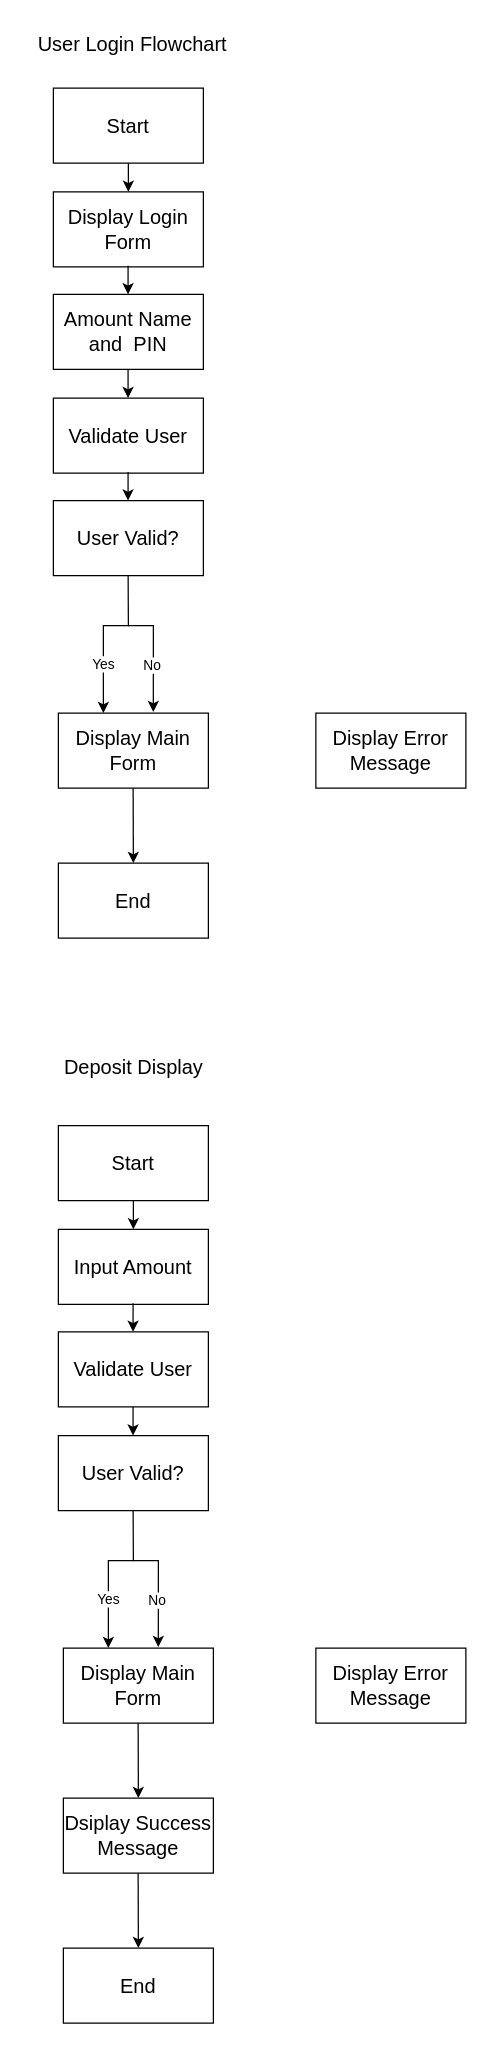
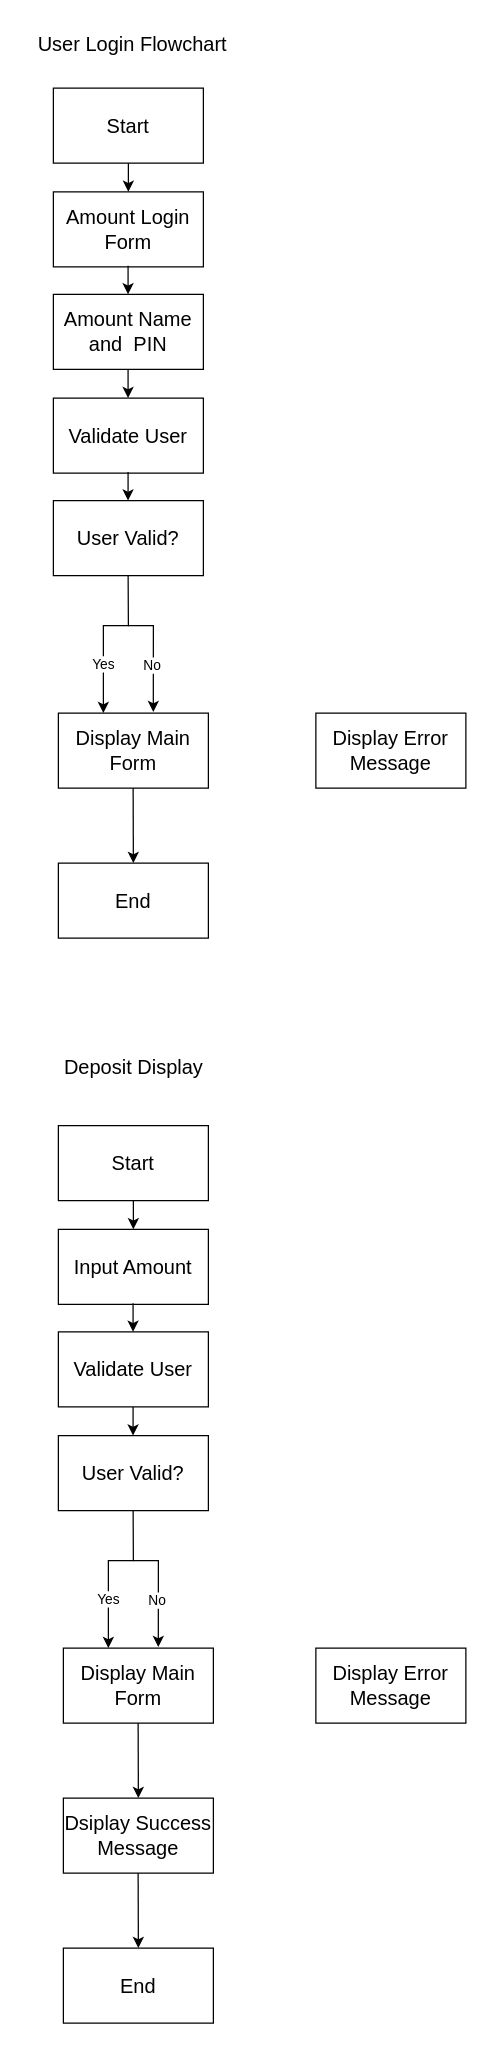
(128, 229) -> (128, 229)
